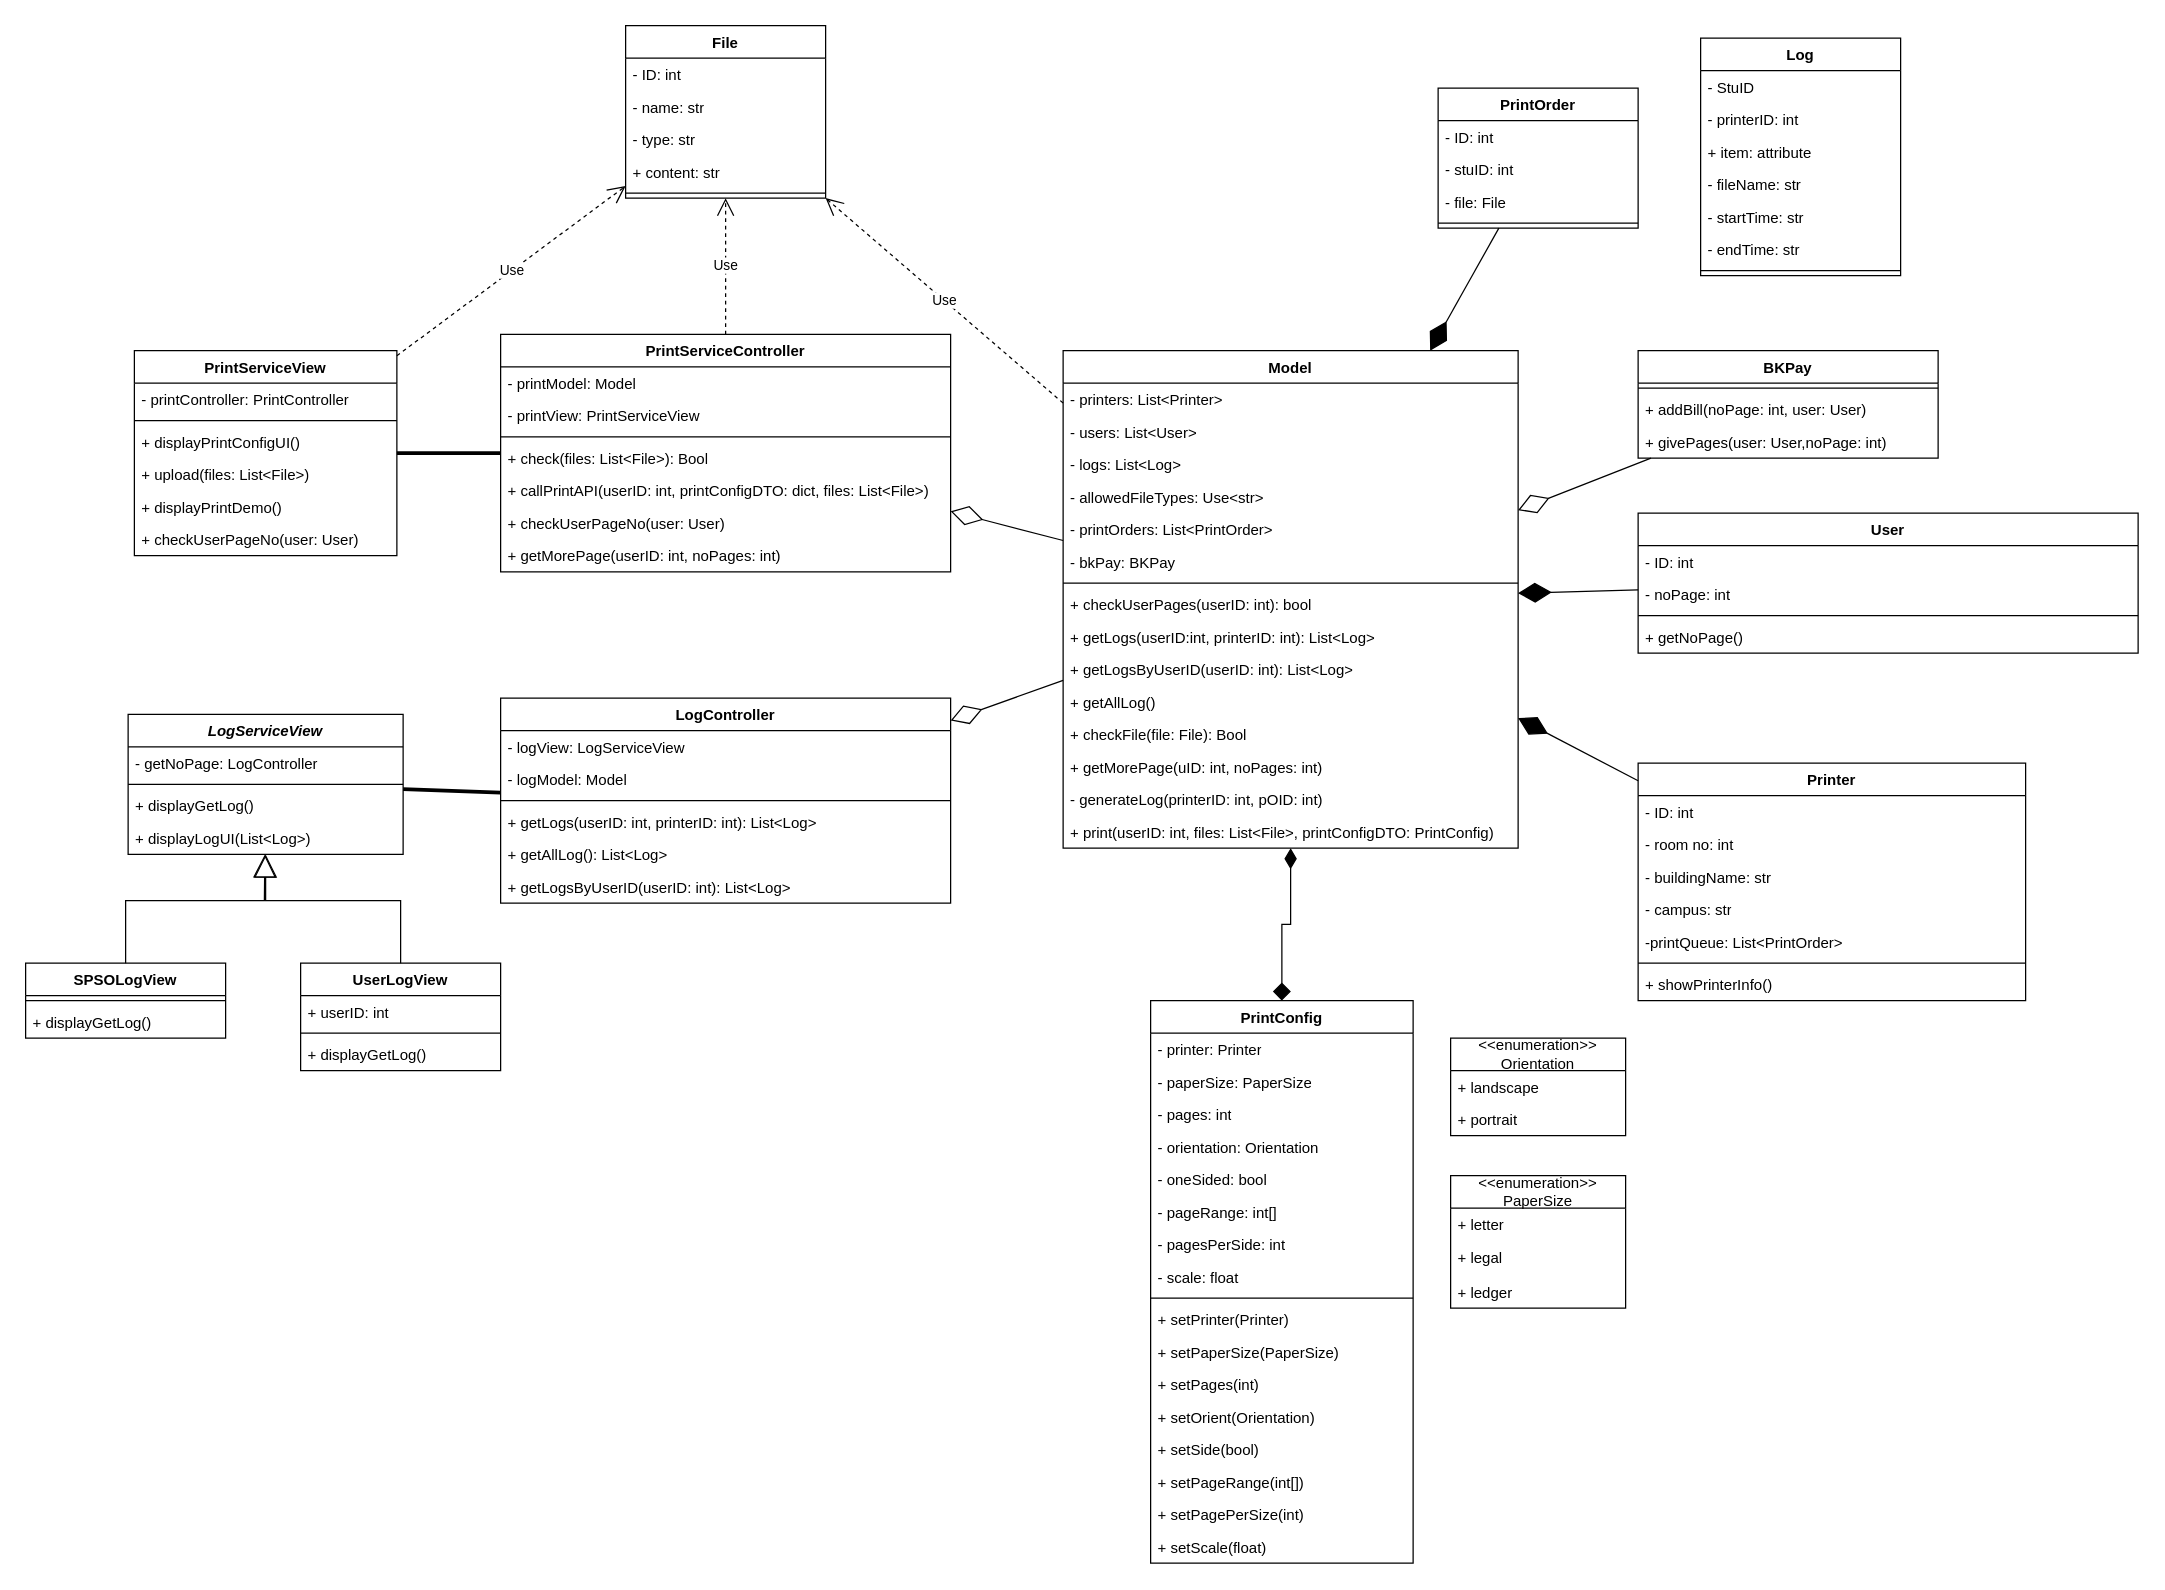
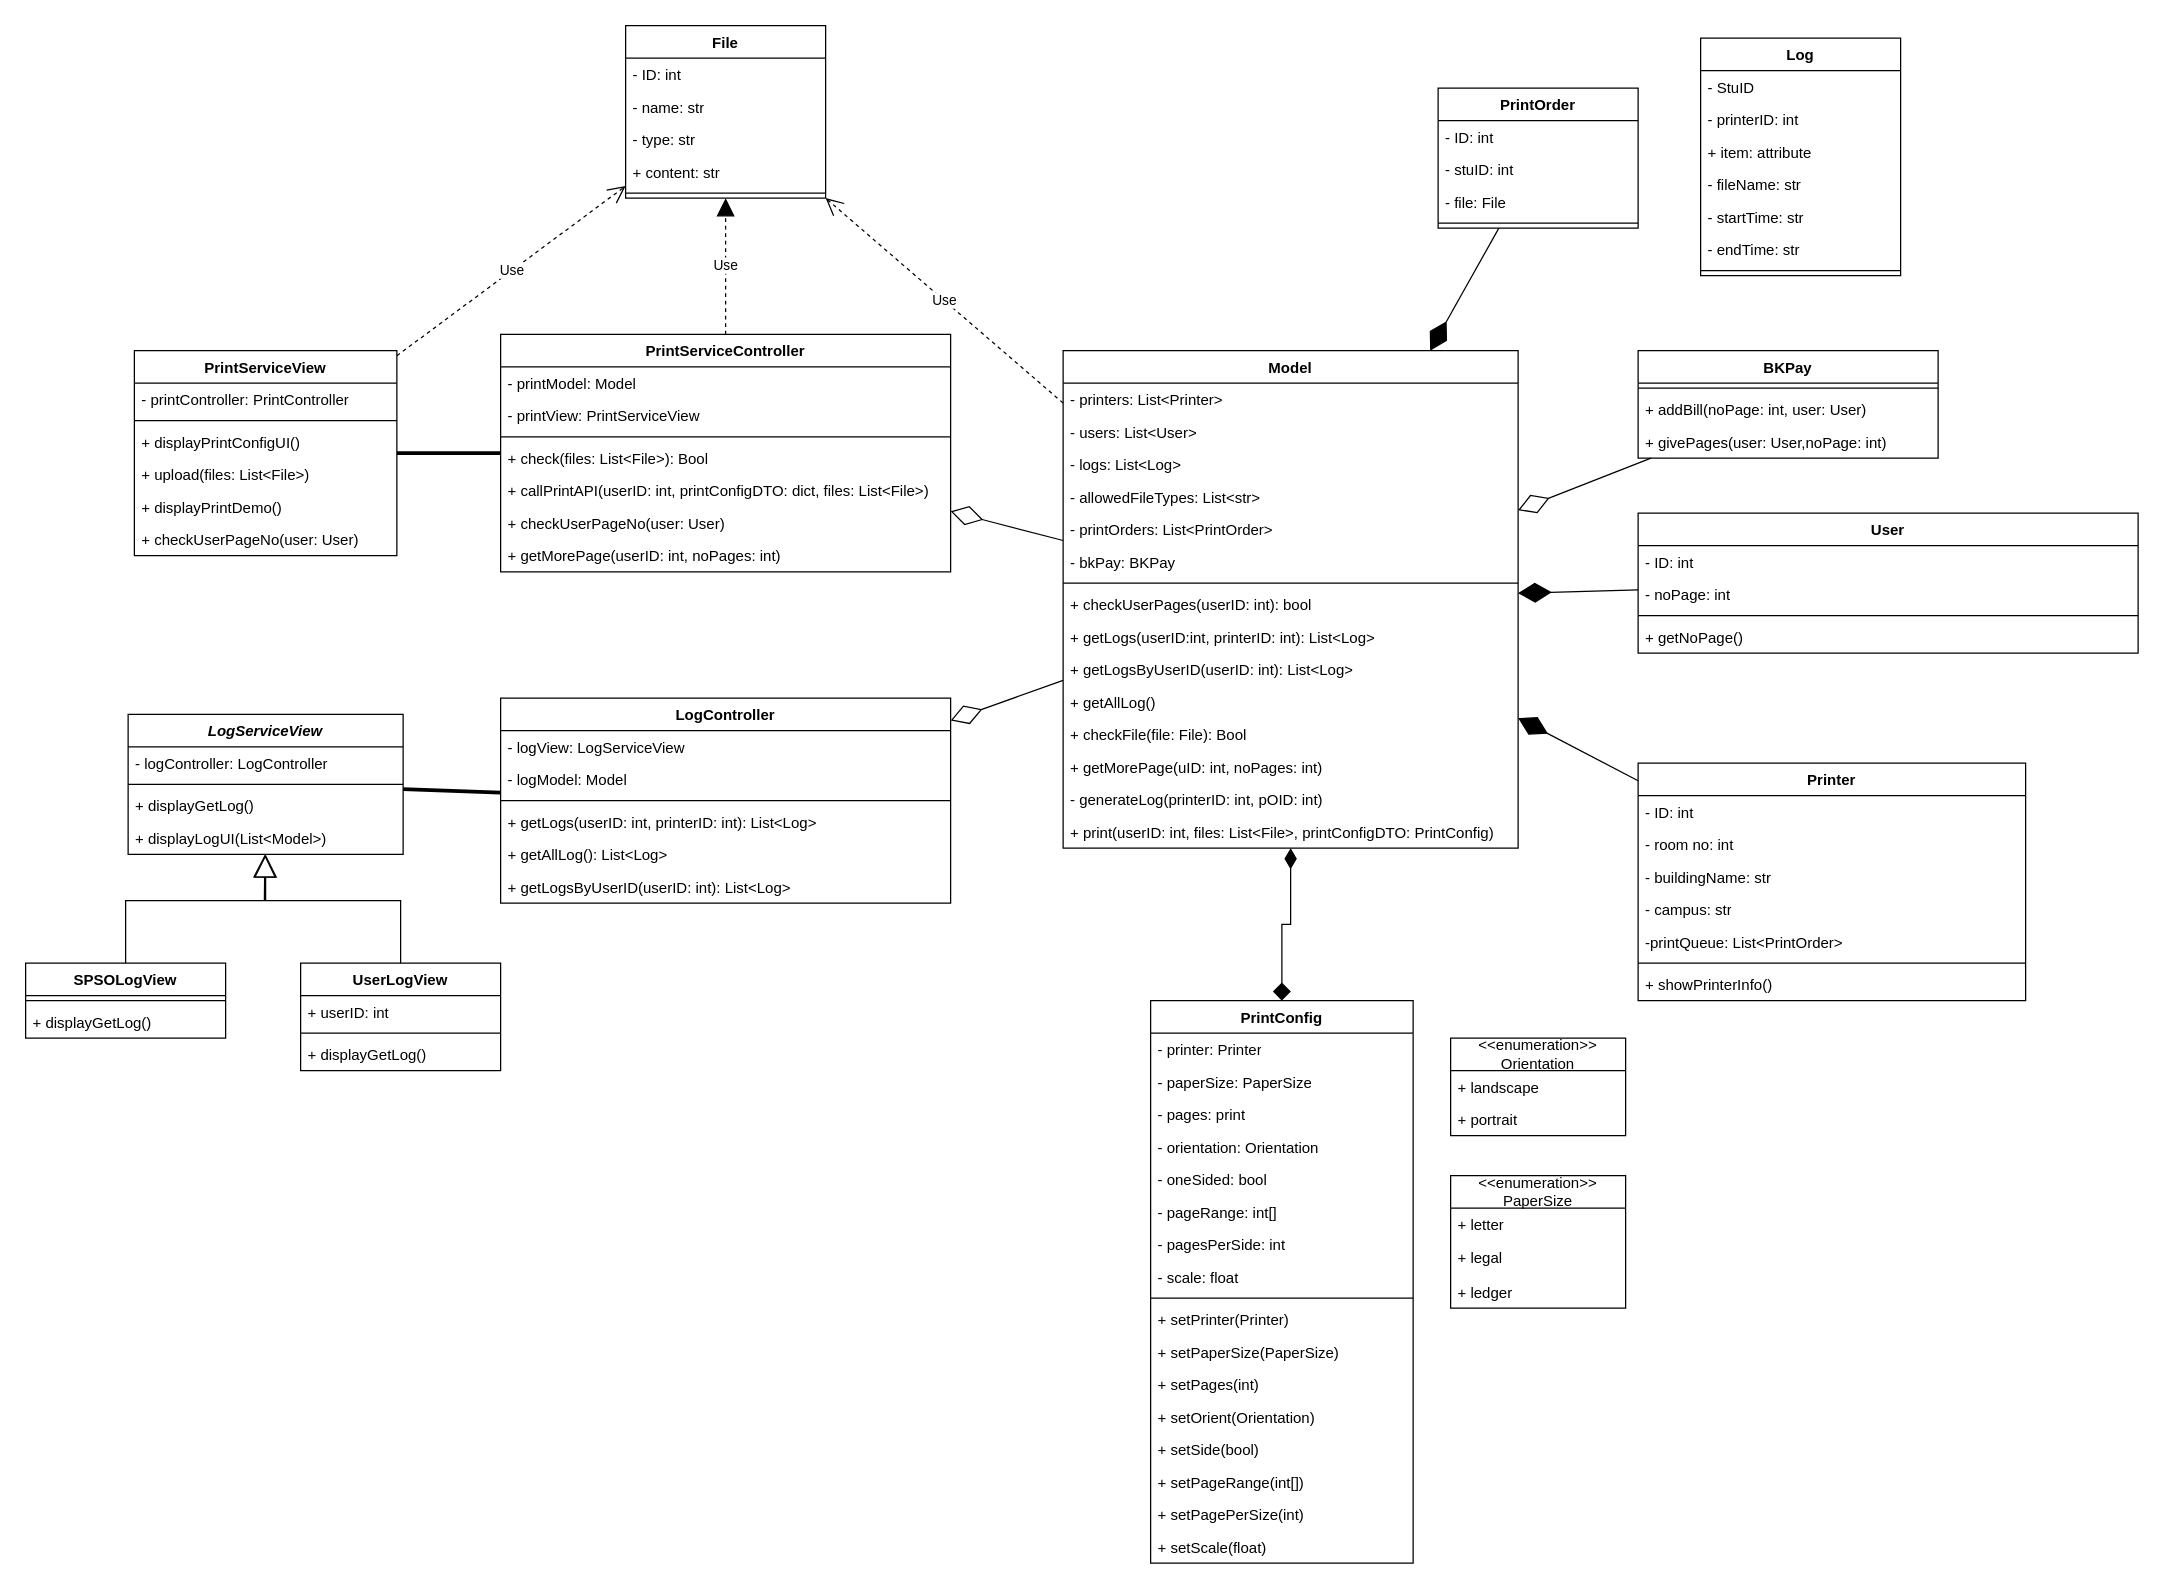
(726, 210) -> (726, 217)
(1175, 498) -> (1177, 498)
(235, 765) -> (246, 765)
(233, 840) -> (239, 840)
(1201, 1116) -> (1209, 1116)
